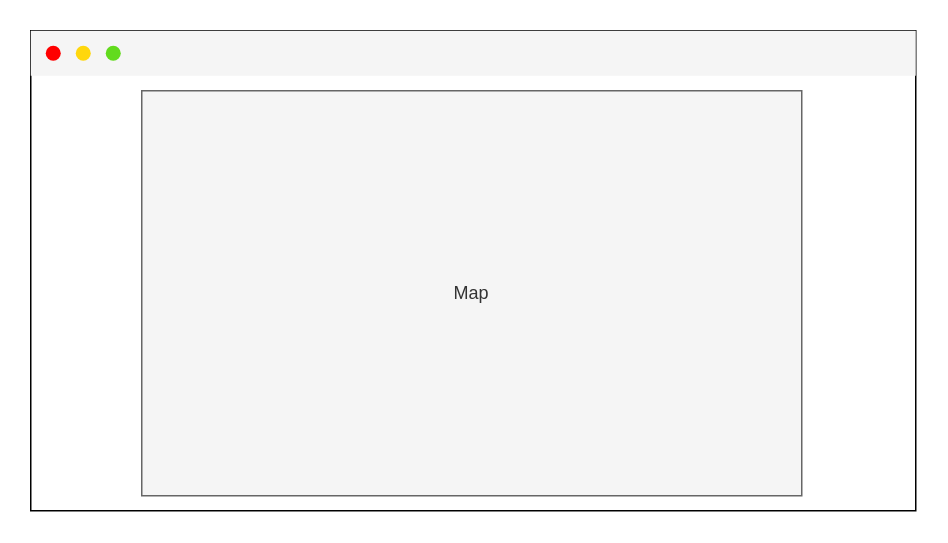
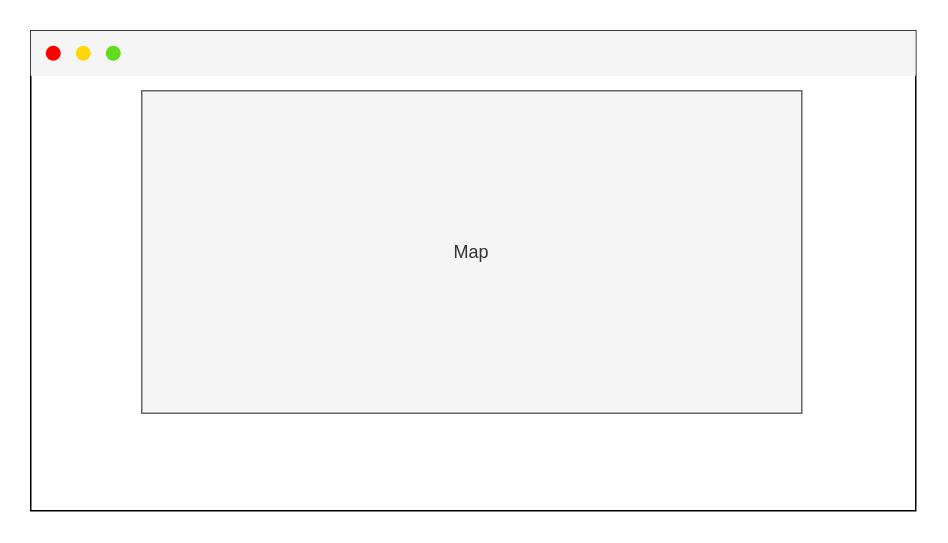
(472, 293) -> (472, 252)
